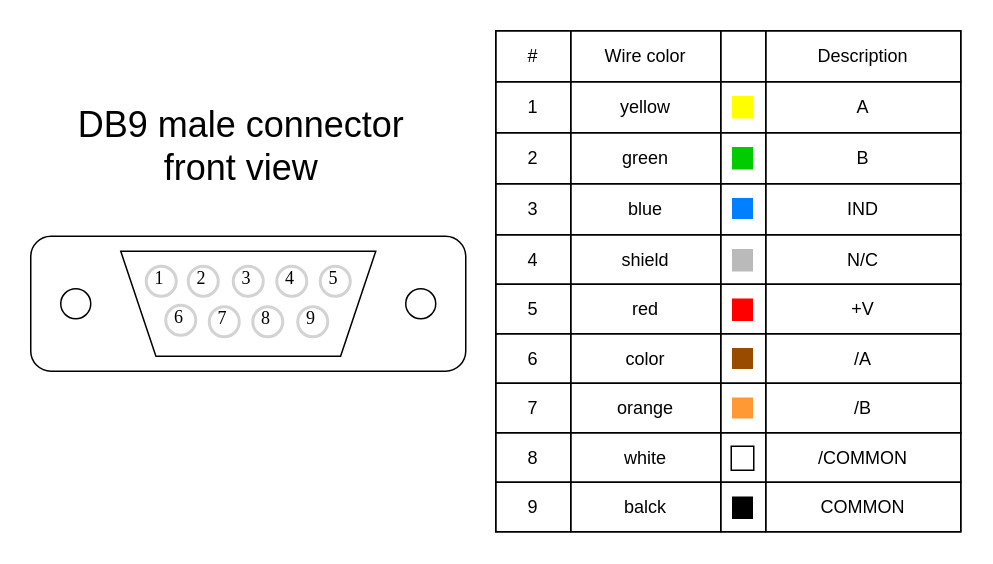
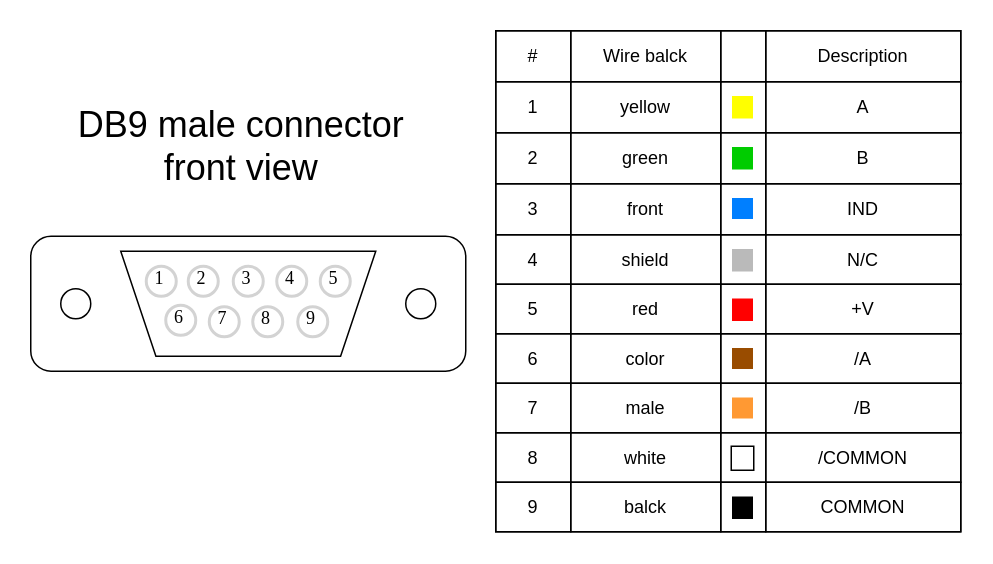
(646, 56) -> (646, 56)
(646, 209) -> (646, 209)
(646, 409) -> (646, 409)
